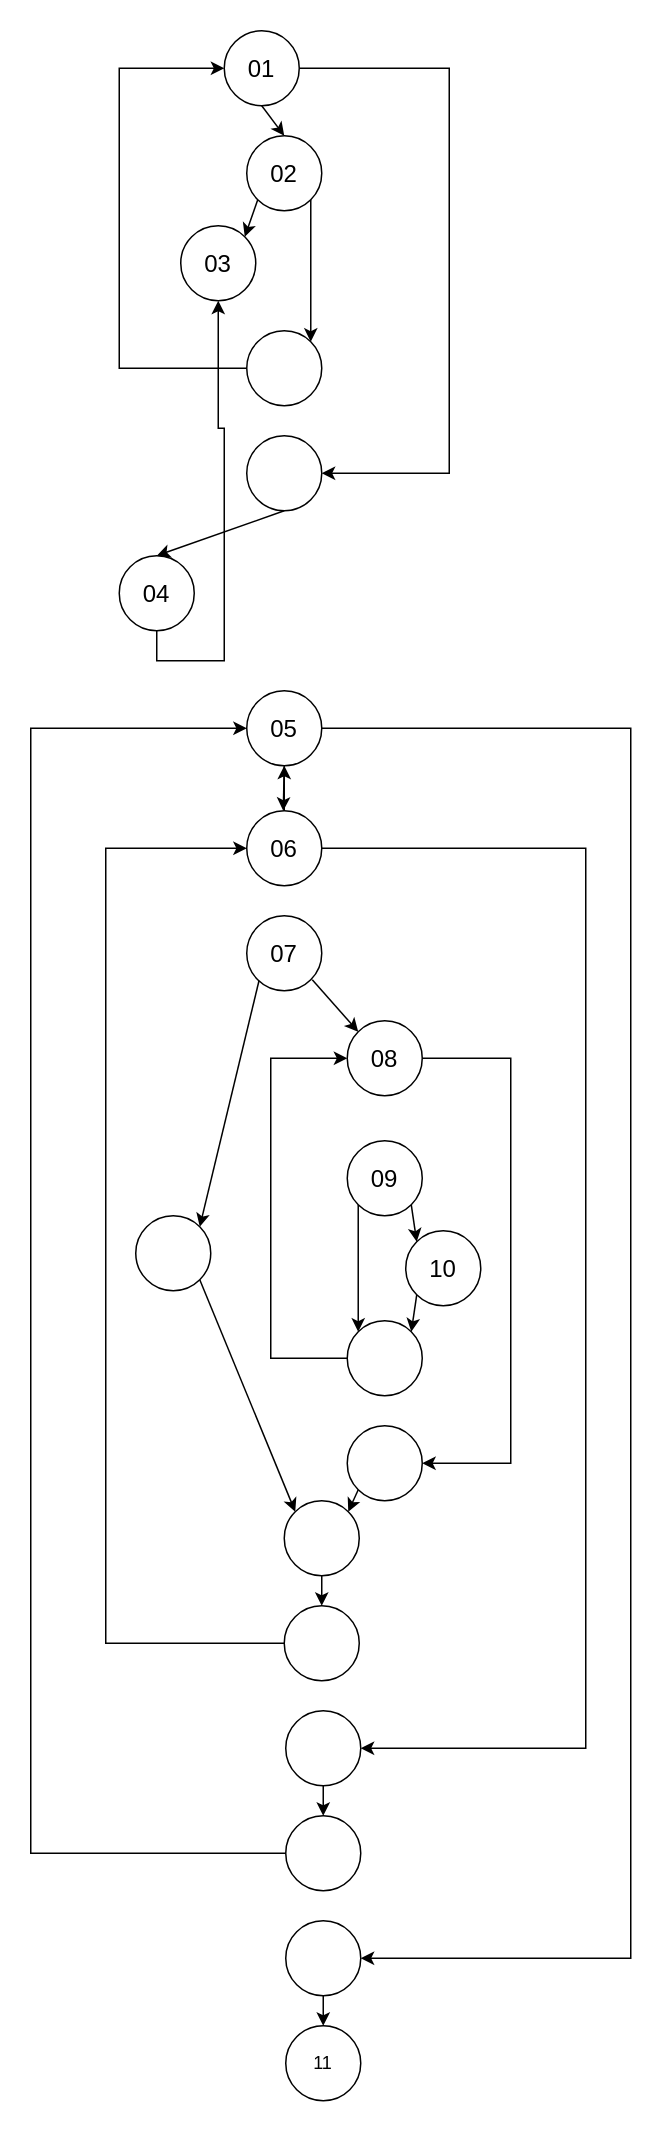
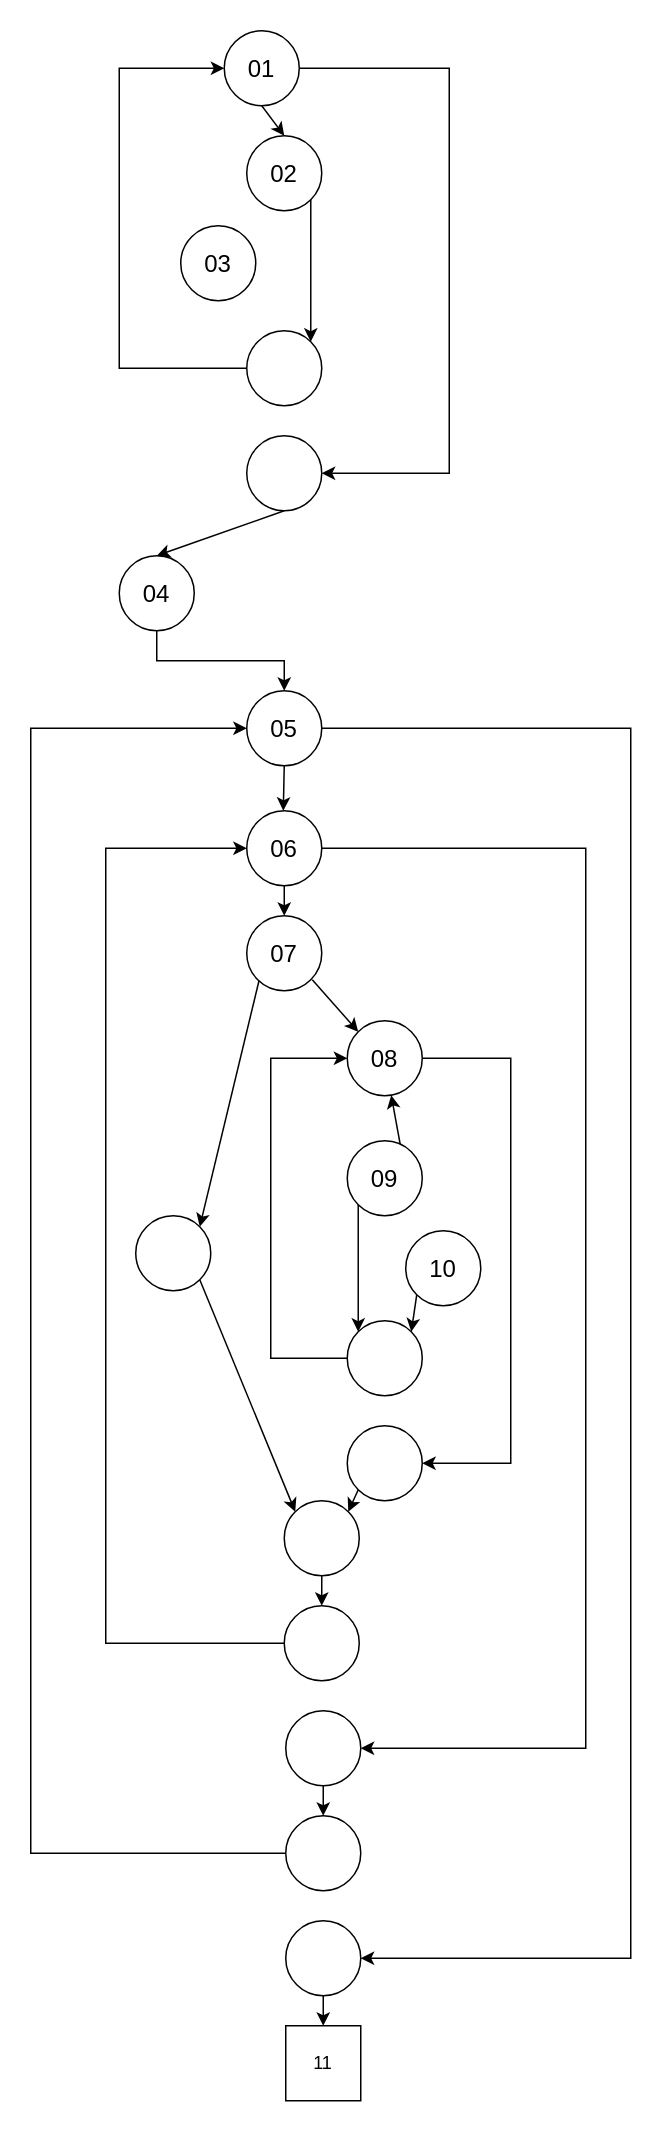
(253, 213) -> none
(224, 484) -> (262, 661)
(284, 809) -> (284, 896)
(413, 1218) -> (397, 1124)
(323, 2063) -> (323, 2063)
